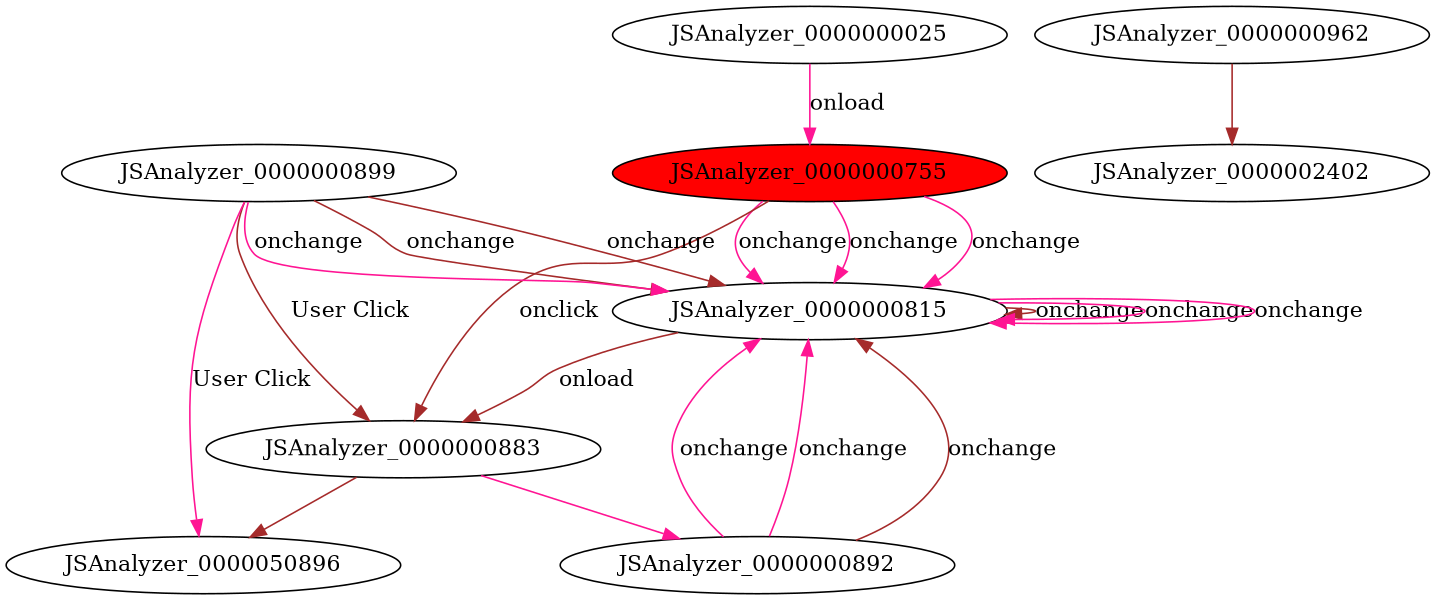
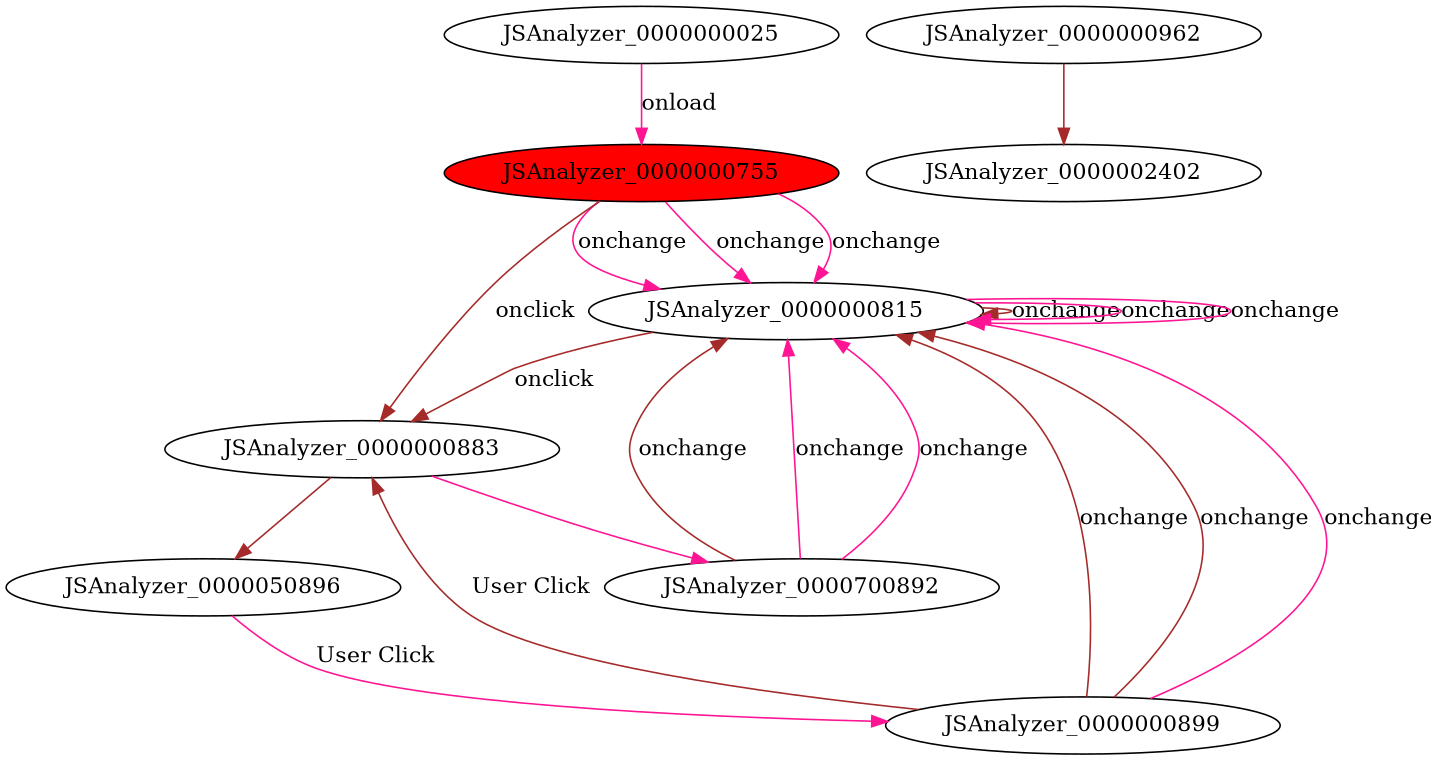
(194, 357) -> (543, 705)
(597, 380) -> (554, 380)
(757, 565) -> (802, 587)
